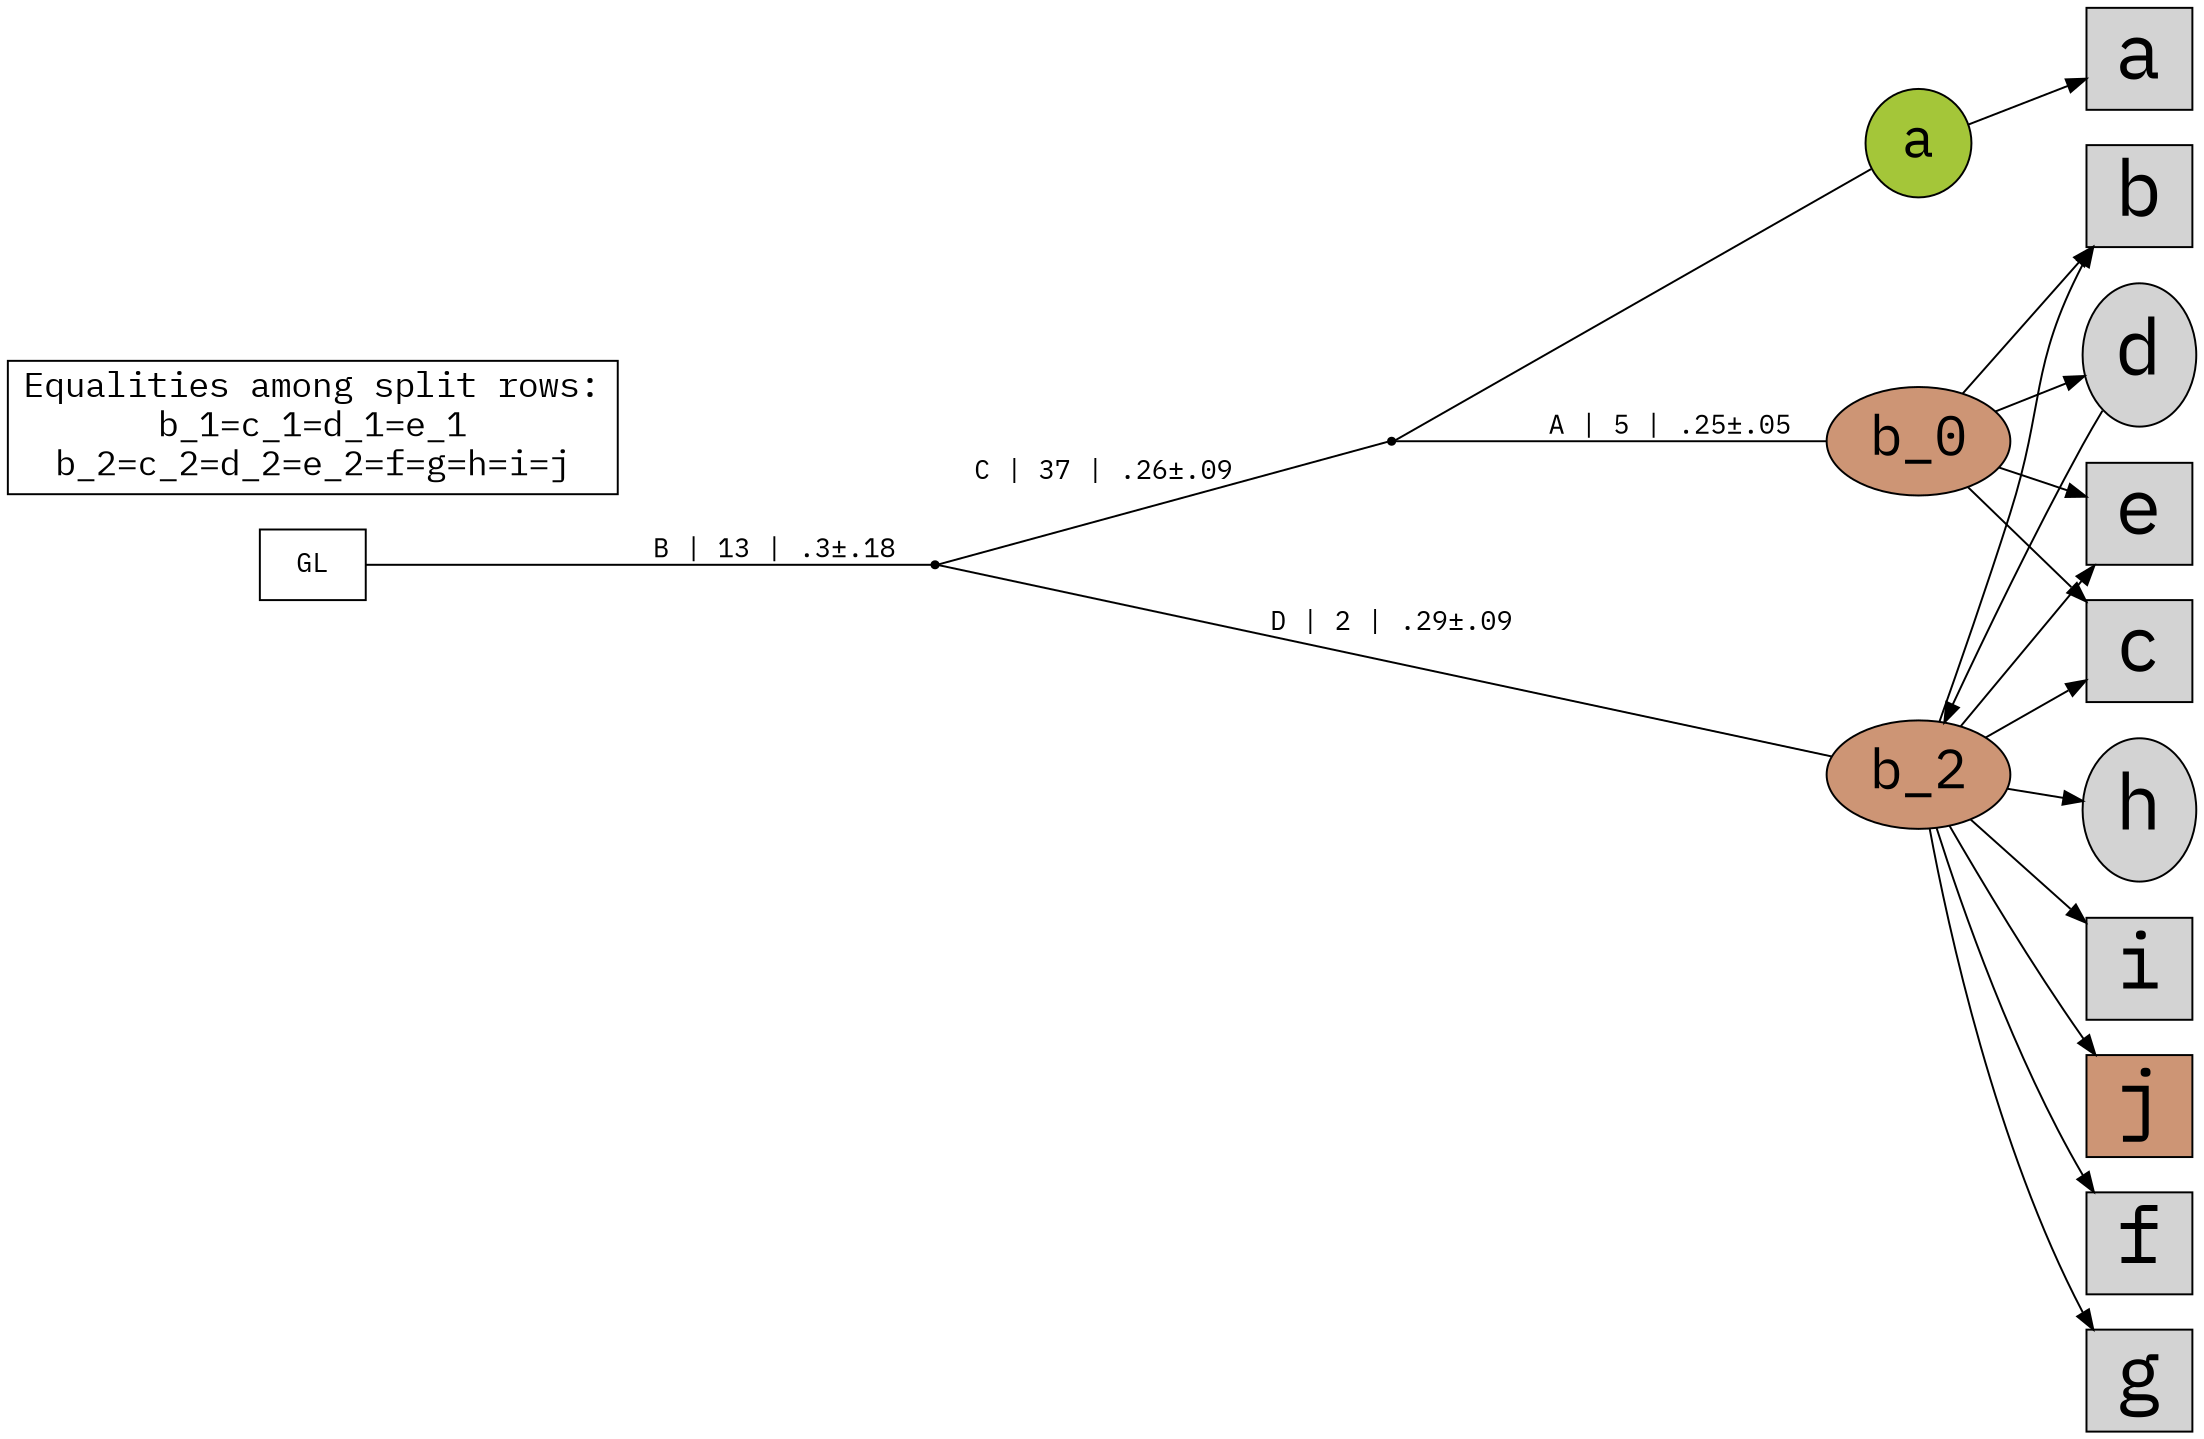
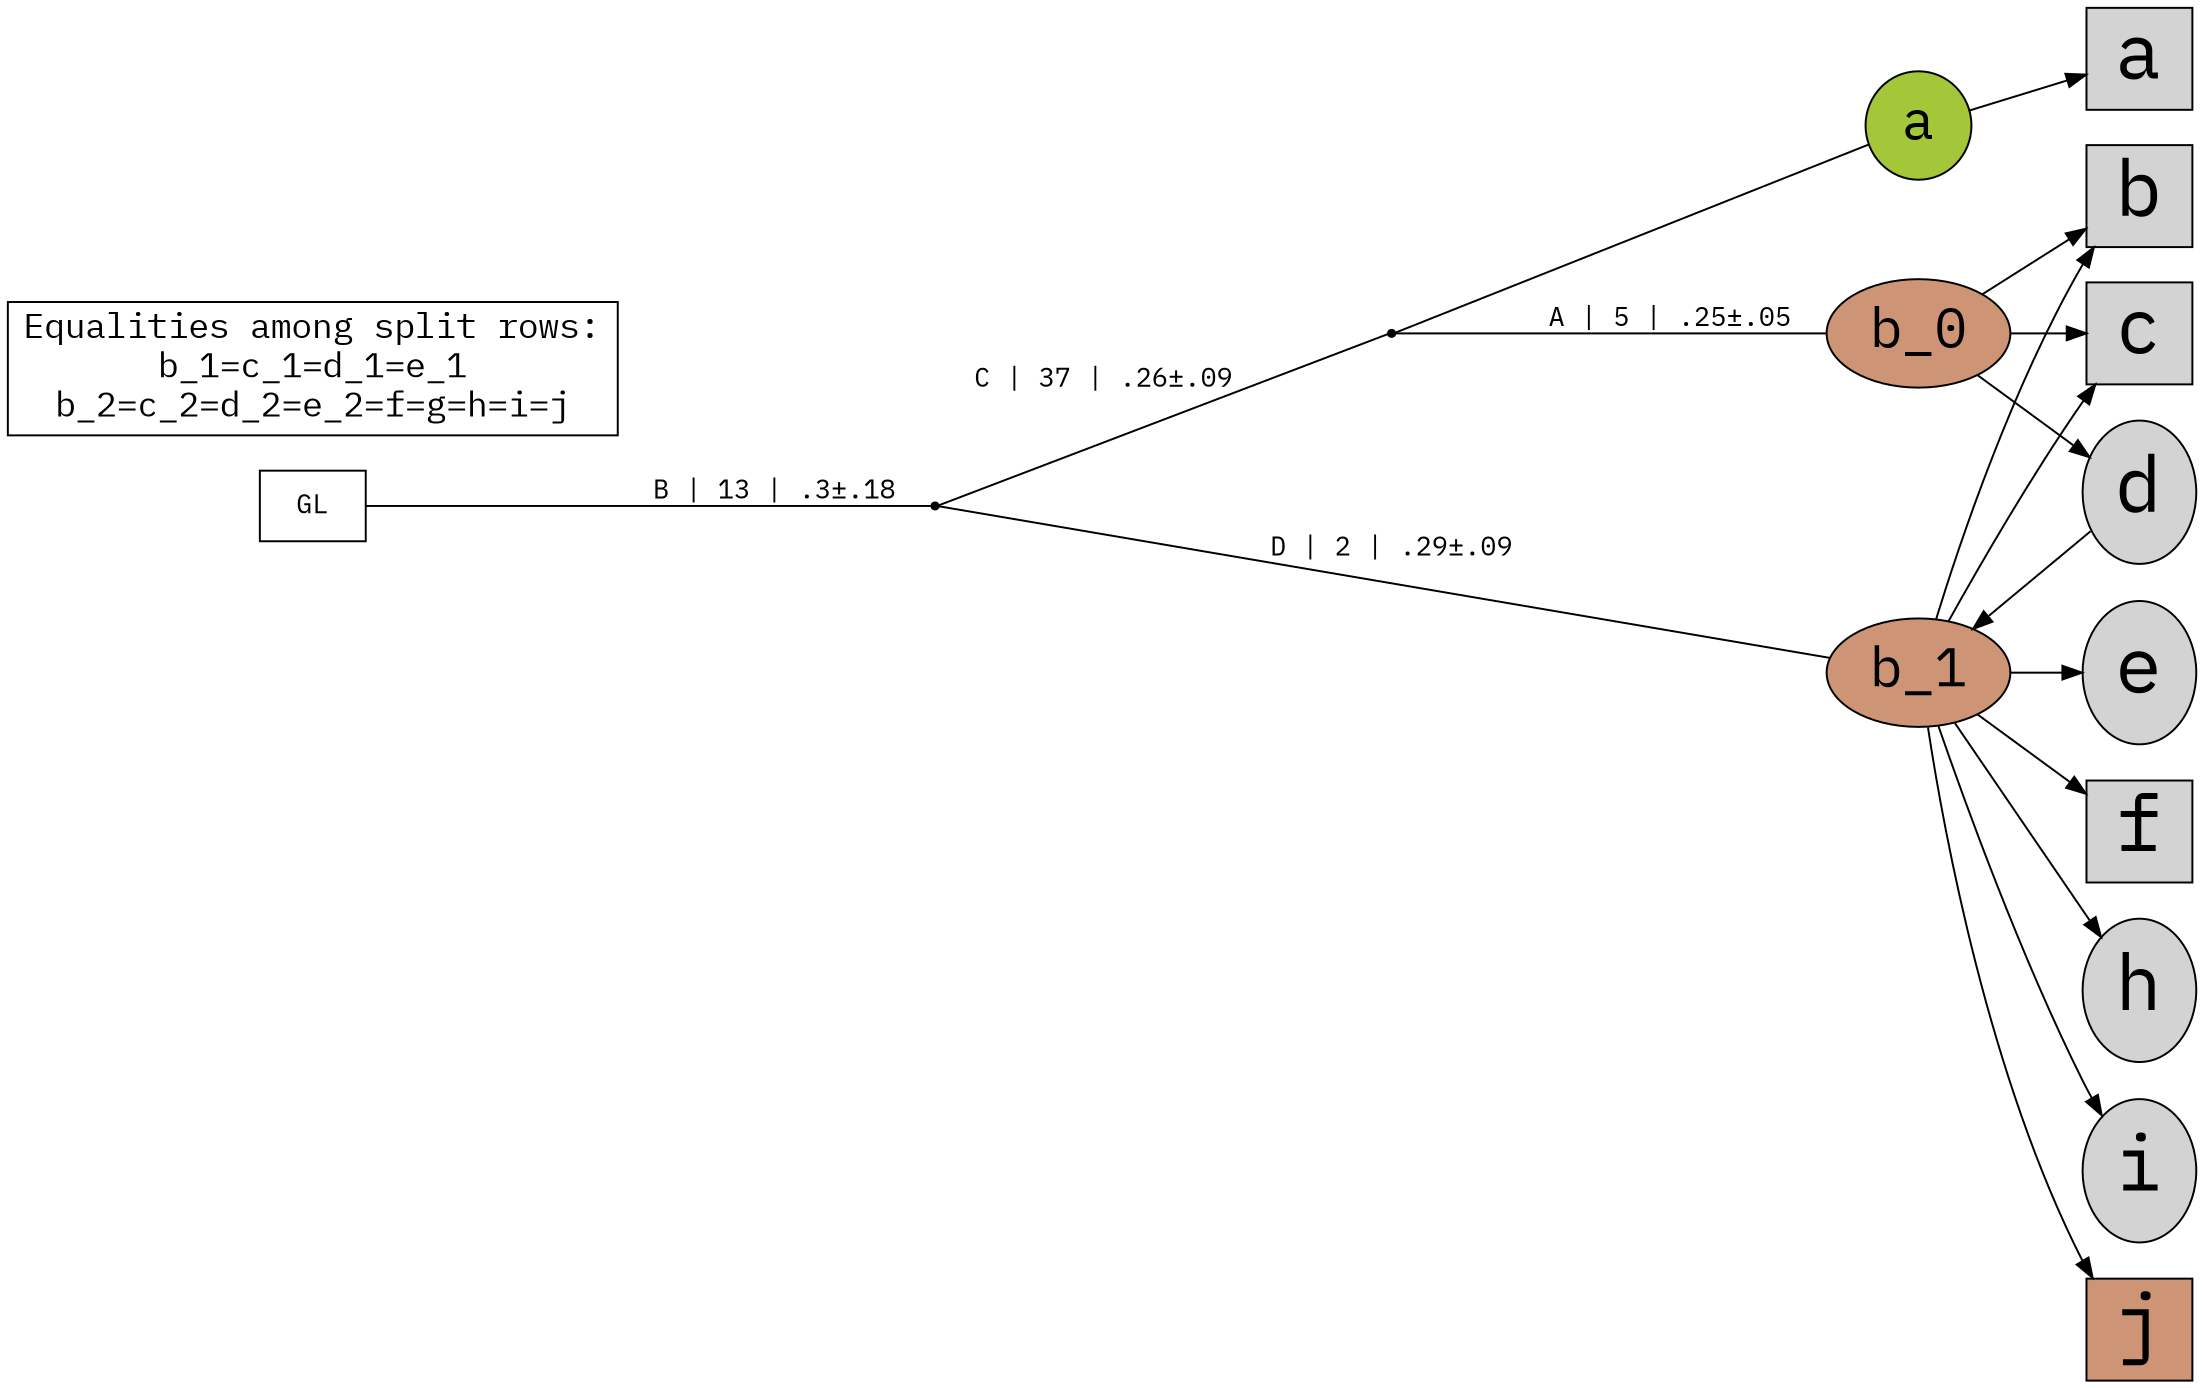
(2033, 479) -> none
(2139, 514) -> (2139, 673)
(1918, 775) -> (1918, 673)
(2139, 969) -> (2139, 1171)
(2139, 1381) -> none
